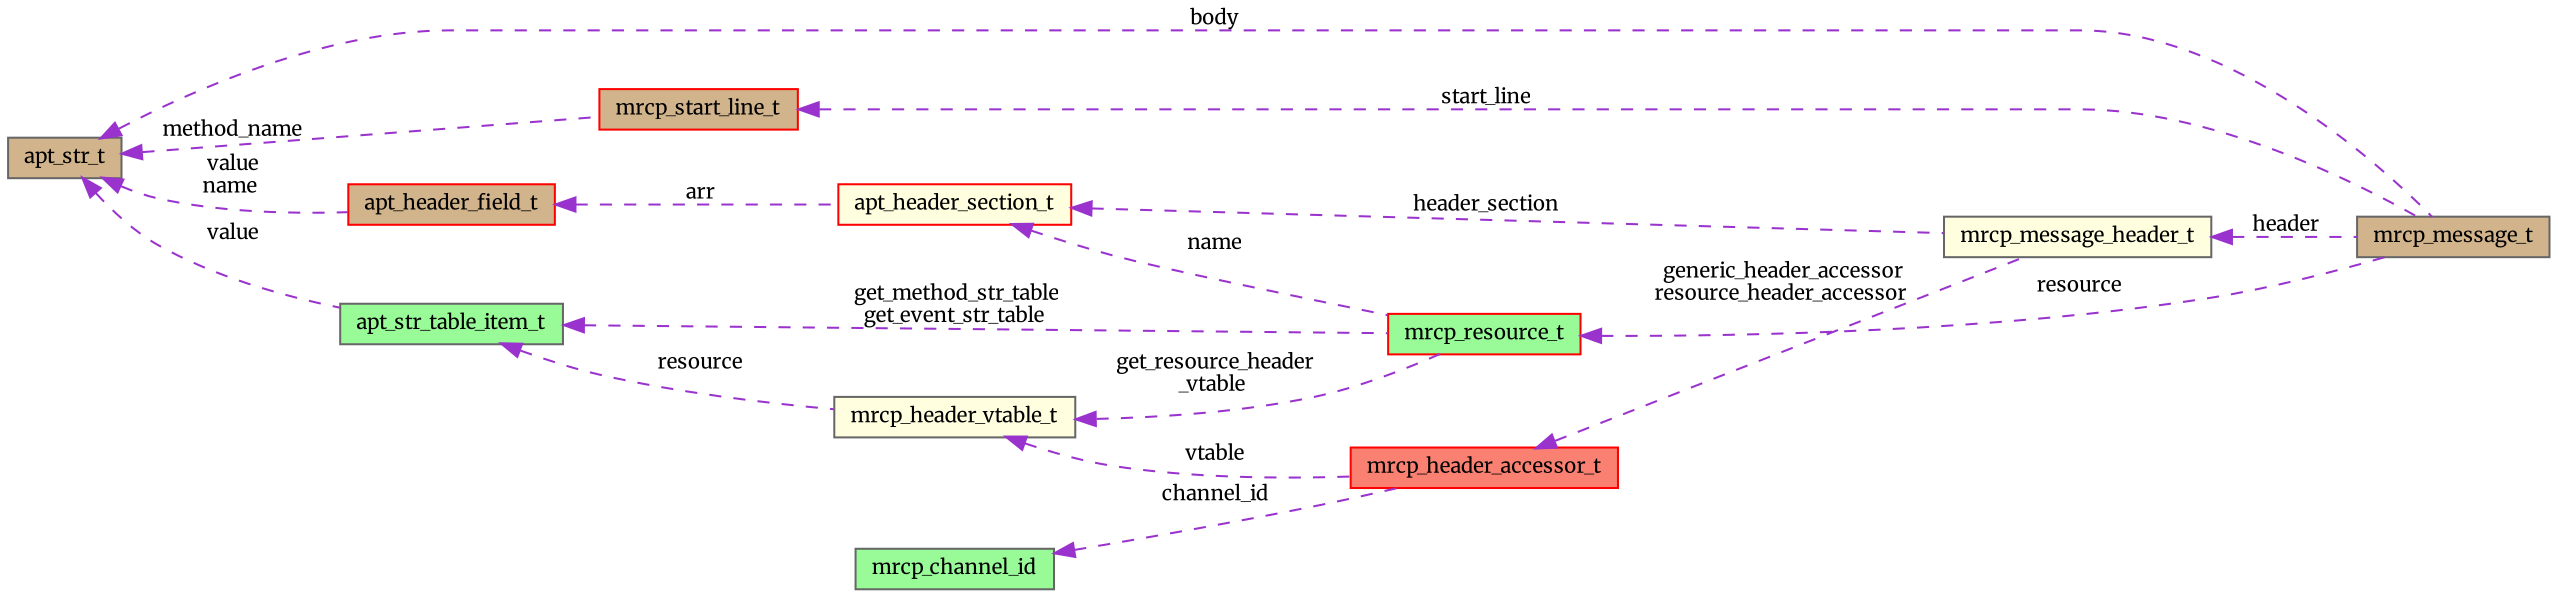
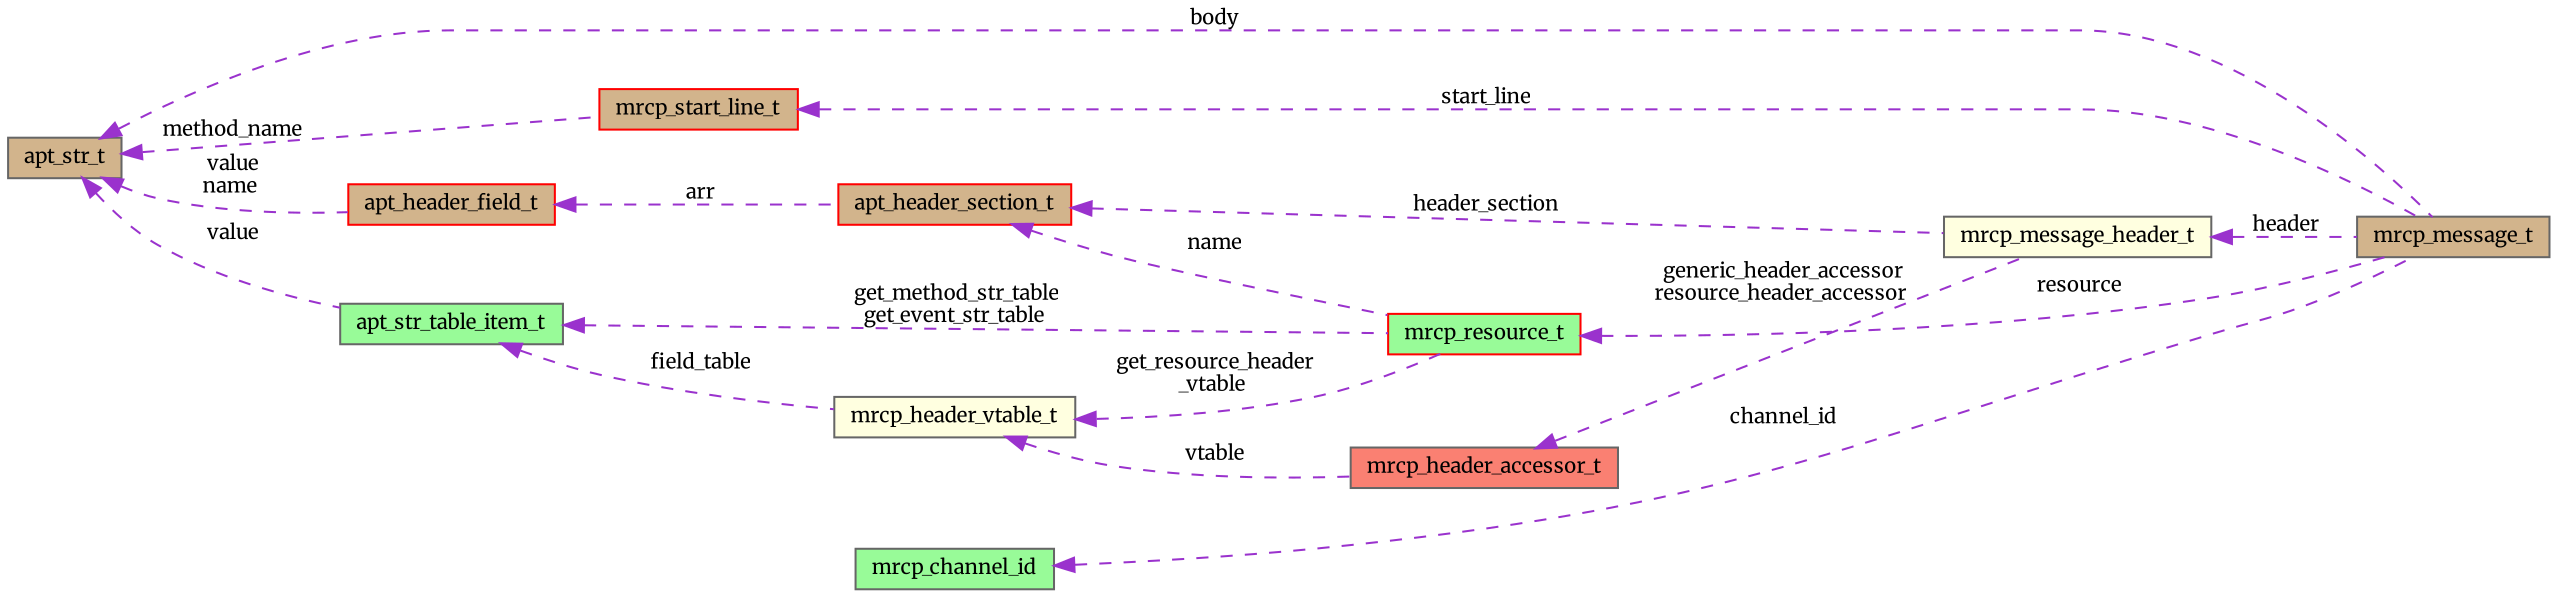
(955, 205) -> (955, 205)
(699, 363) -> (699, 363)
(1484, 468) -> (1484, 468)
(1238, 521) -> (1759, 473)
